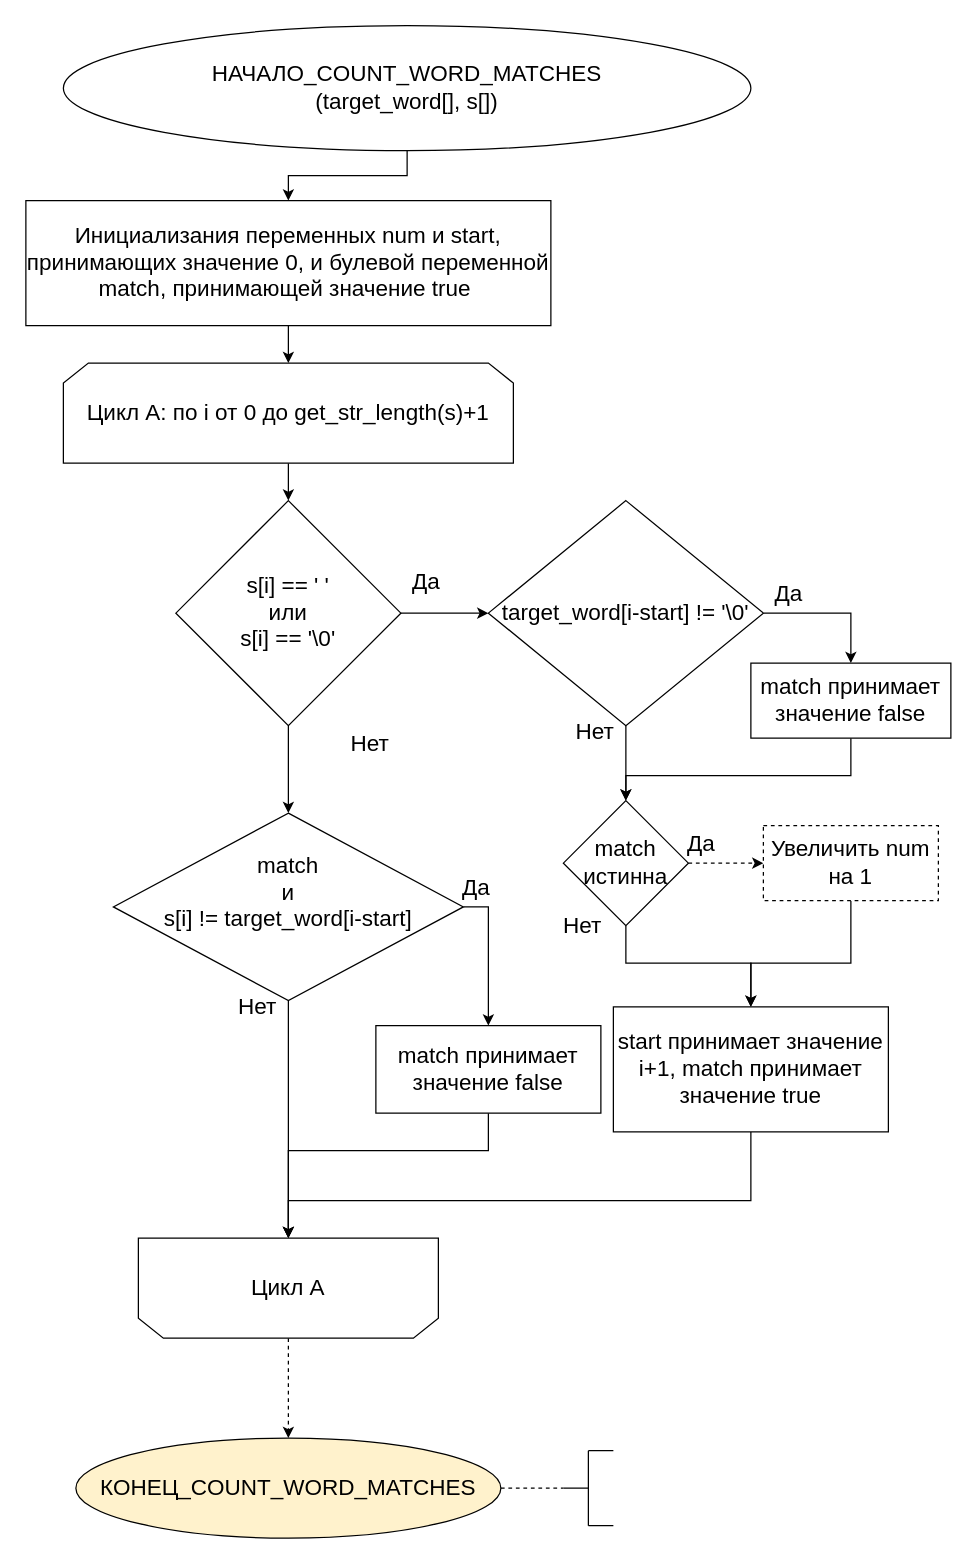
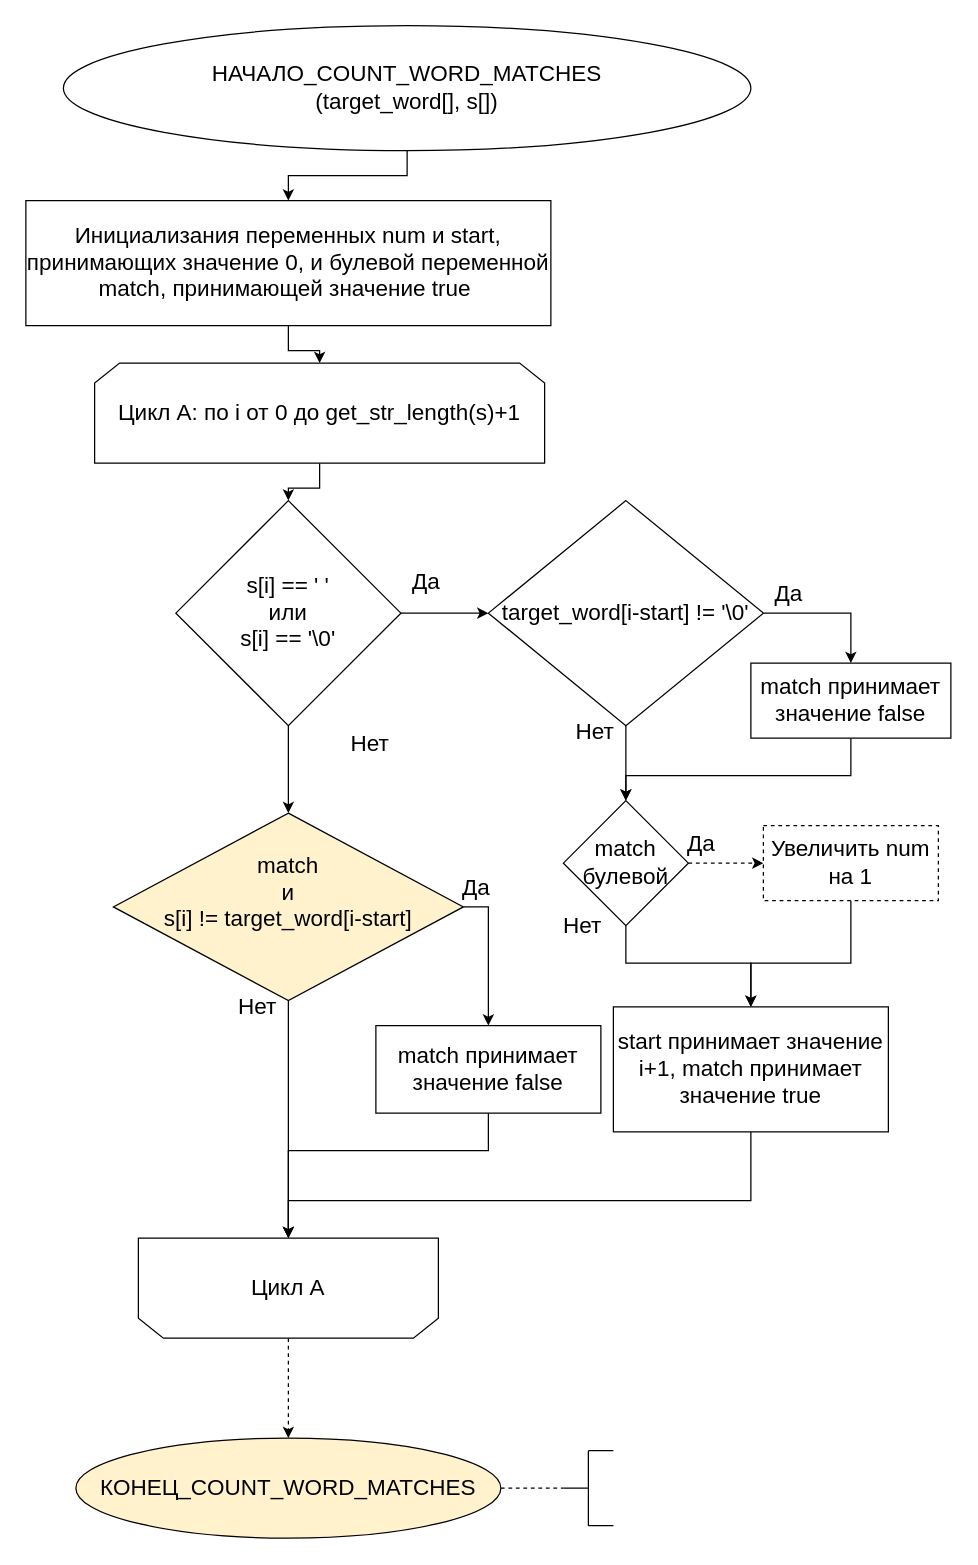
(288, 413) -> (319, 413)
(626, 863) -> (626, 863)
(288, 907) -> (288, 907)
